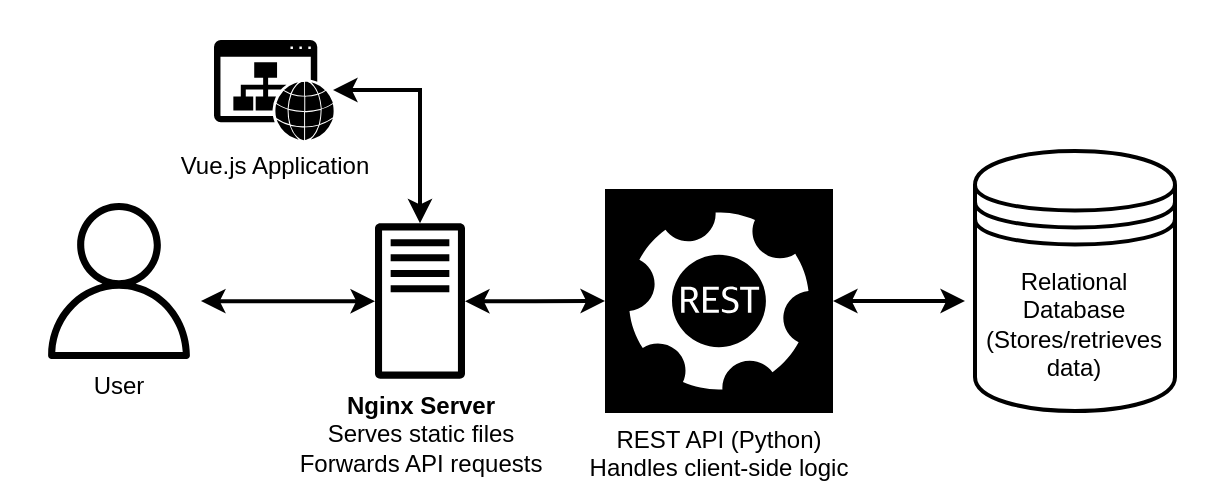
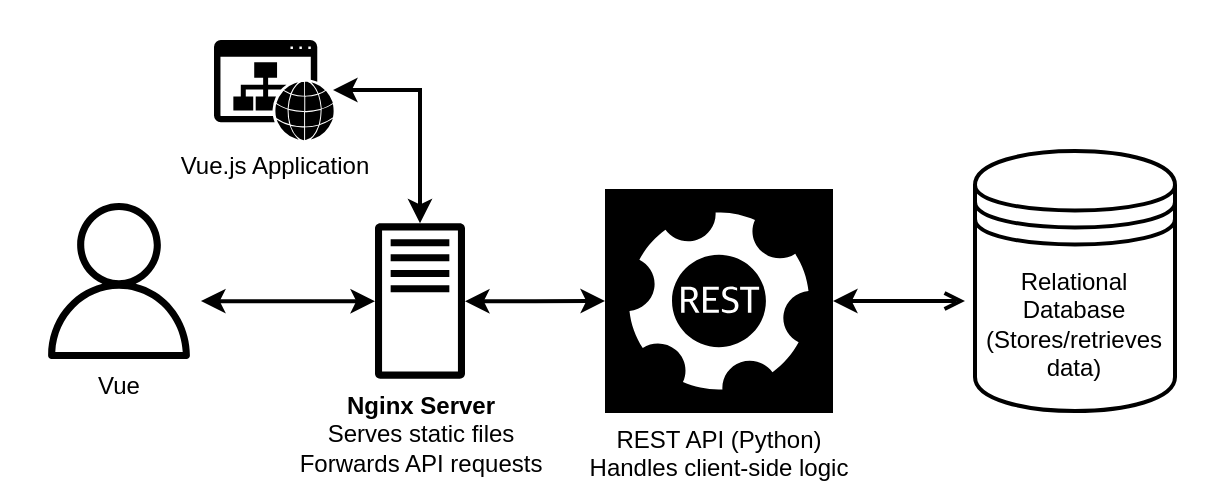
(946, 301) -> (947, 301)
(120, 387) -> (120, 387)
